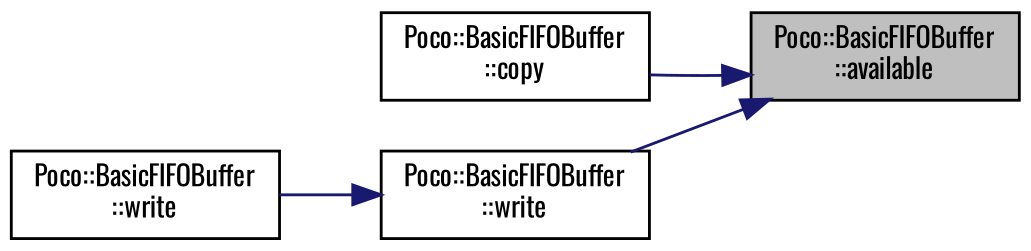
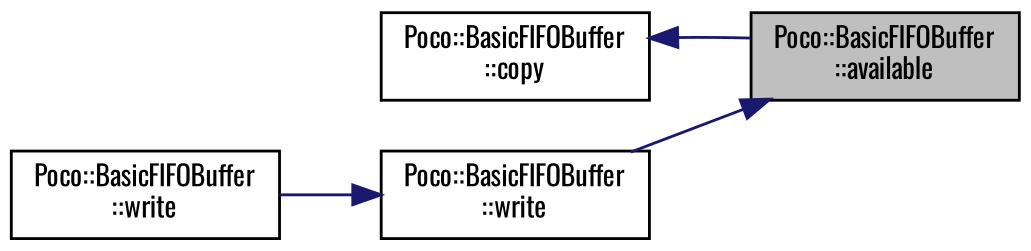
(686, 75) -> (714, 37)
